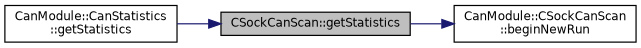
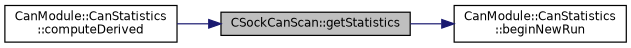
(91, 24) -> (91, 24)
(545, 24) -> (540, 24)
